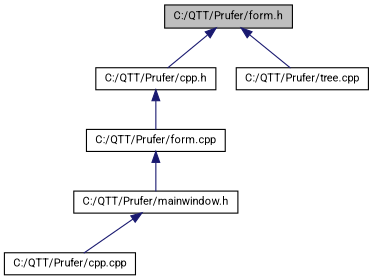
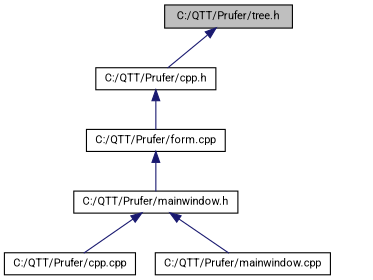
(229, 17) -> (229, 17)
(302, 79) -> none
none -> (243, 264)
